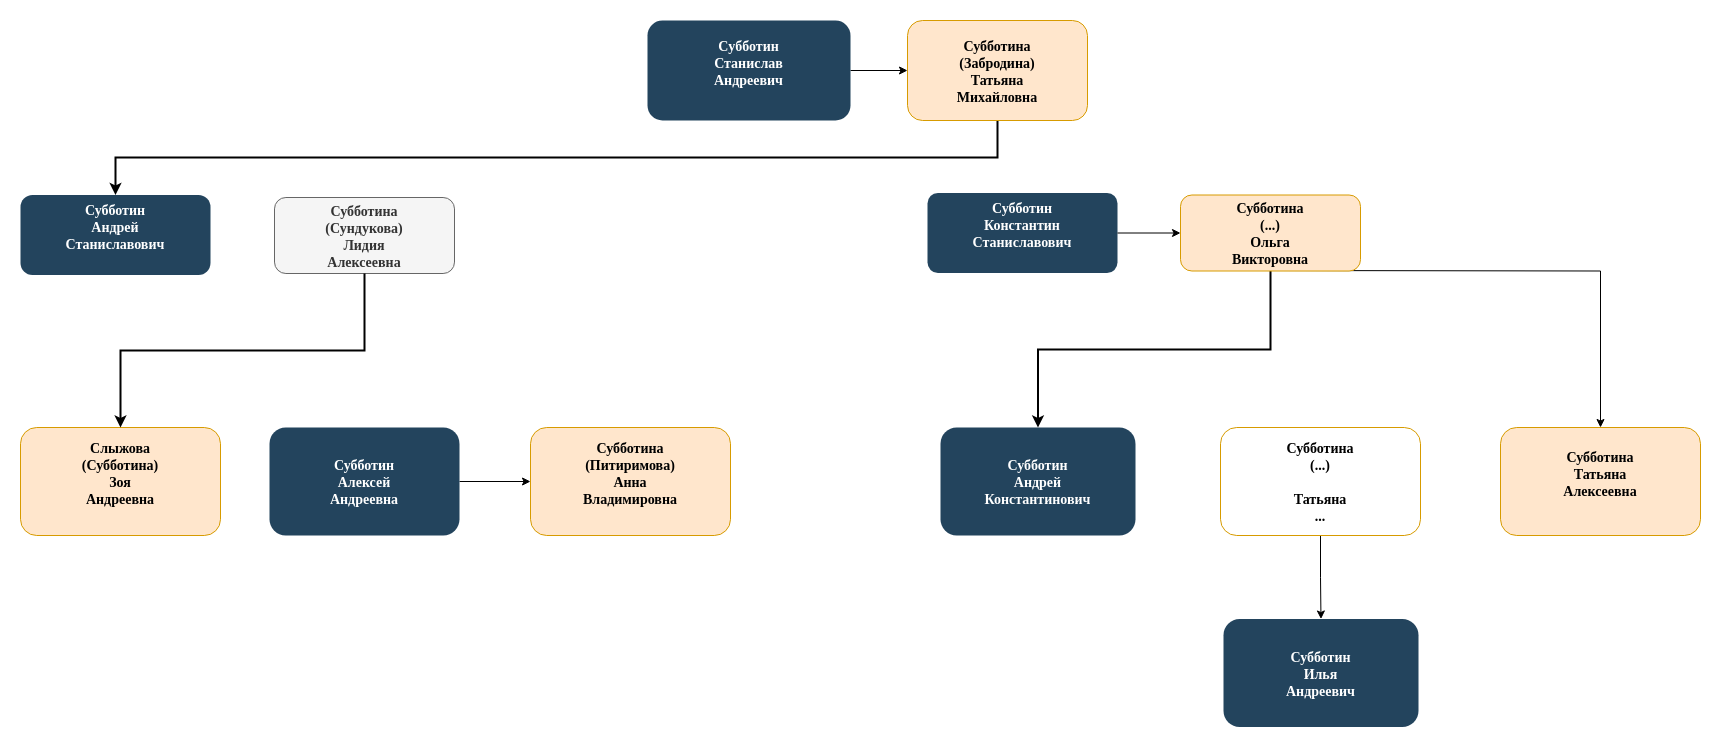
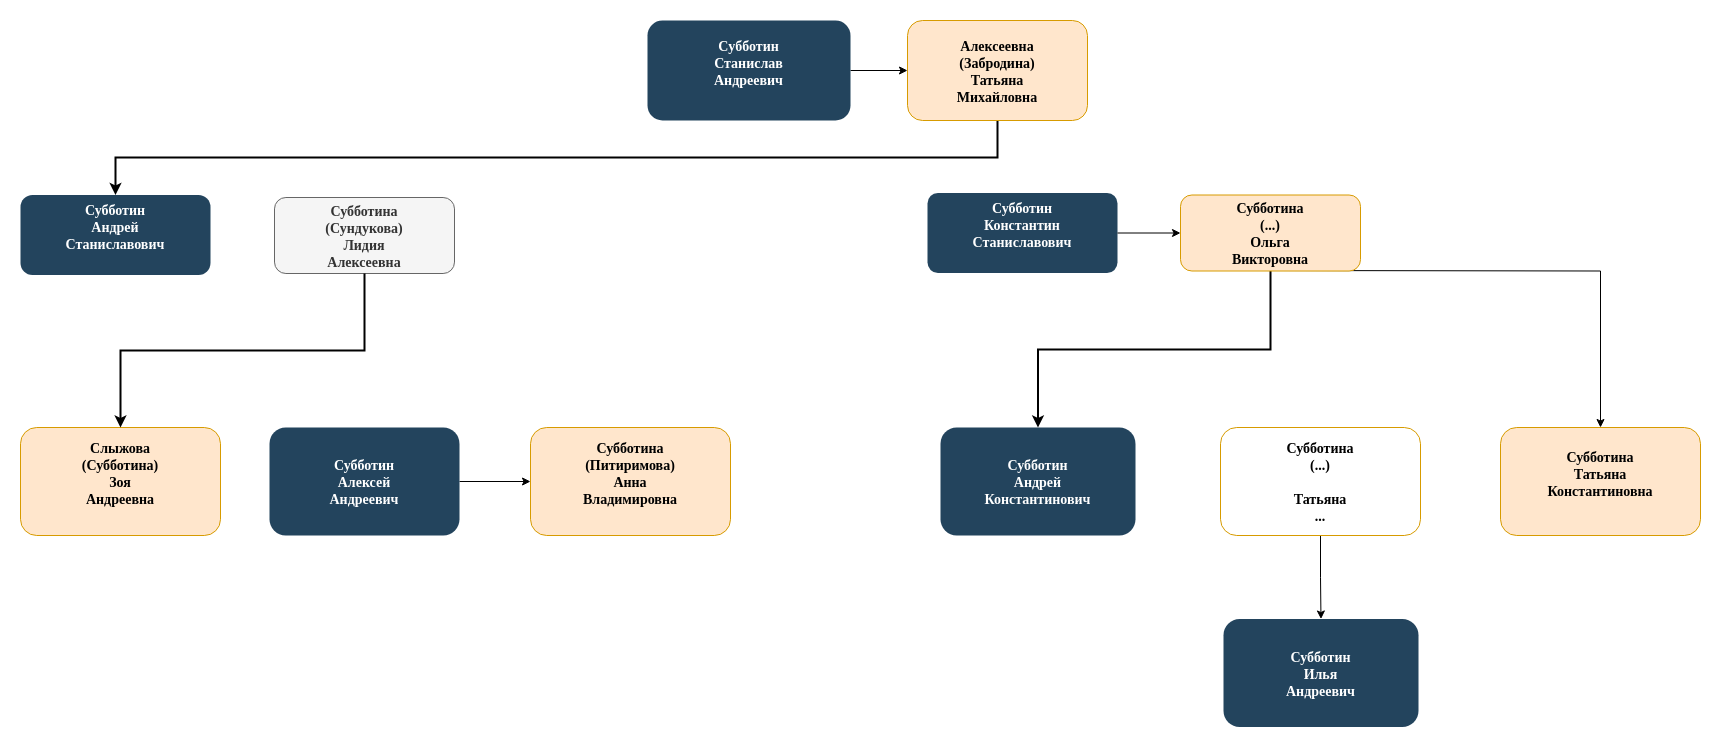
(997, 46) -> (997, 46)
(1600, 457) -> (1600, 457)
(364, 465) -> (364, 465)
